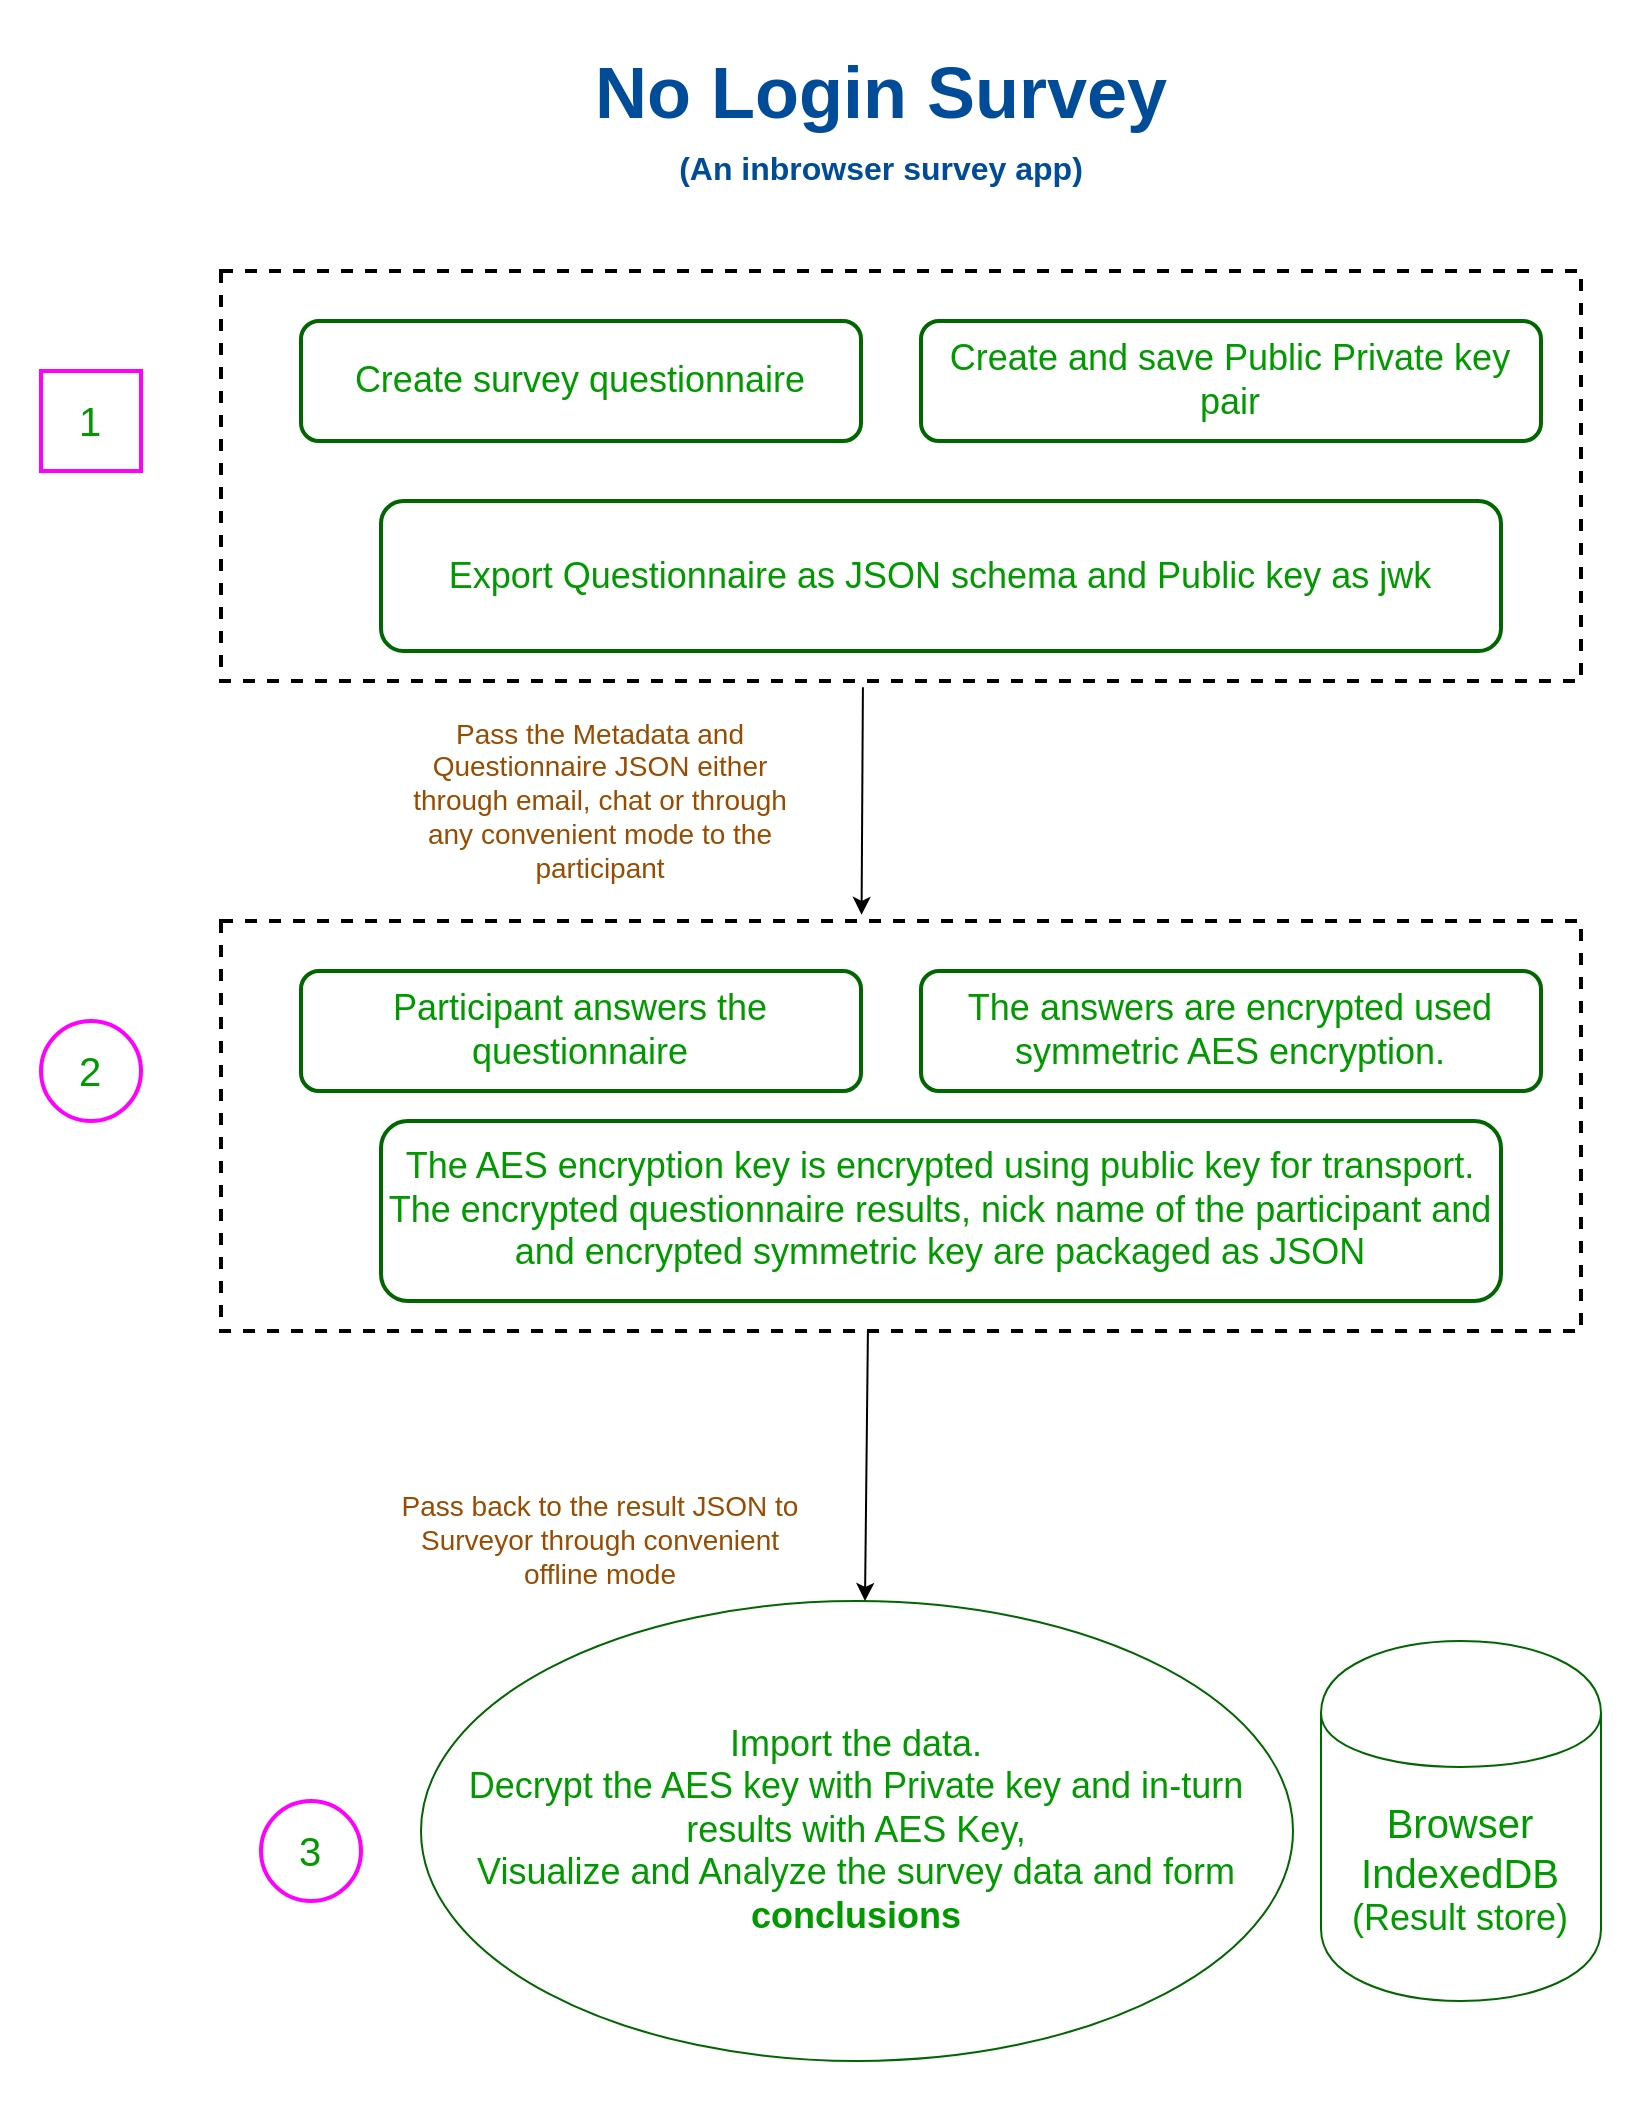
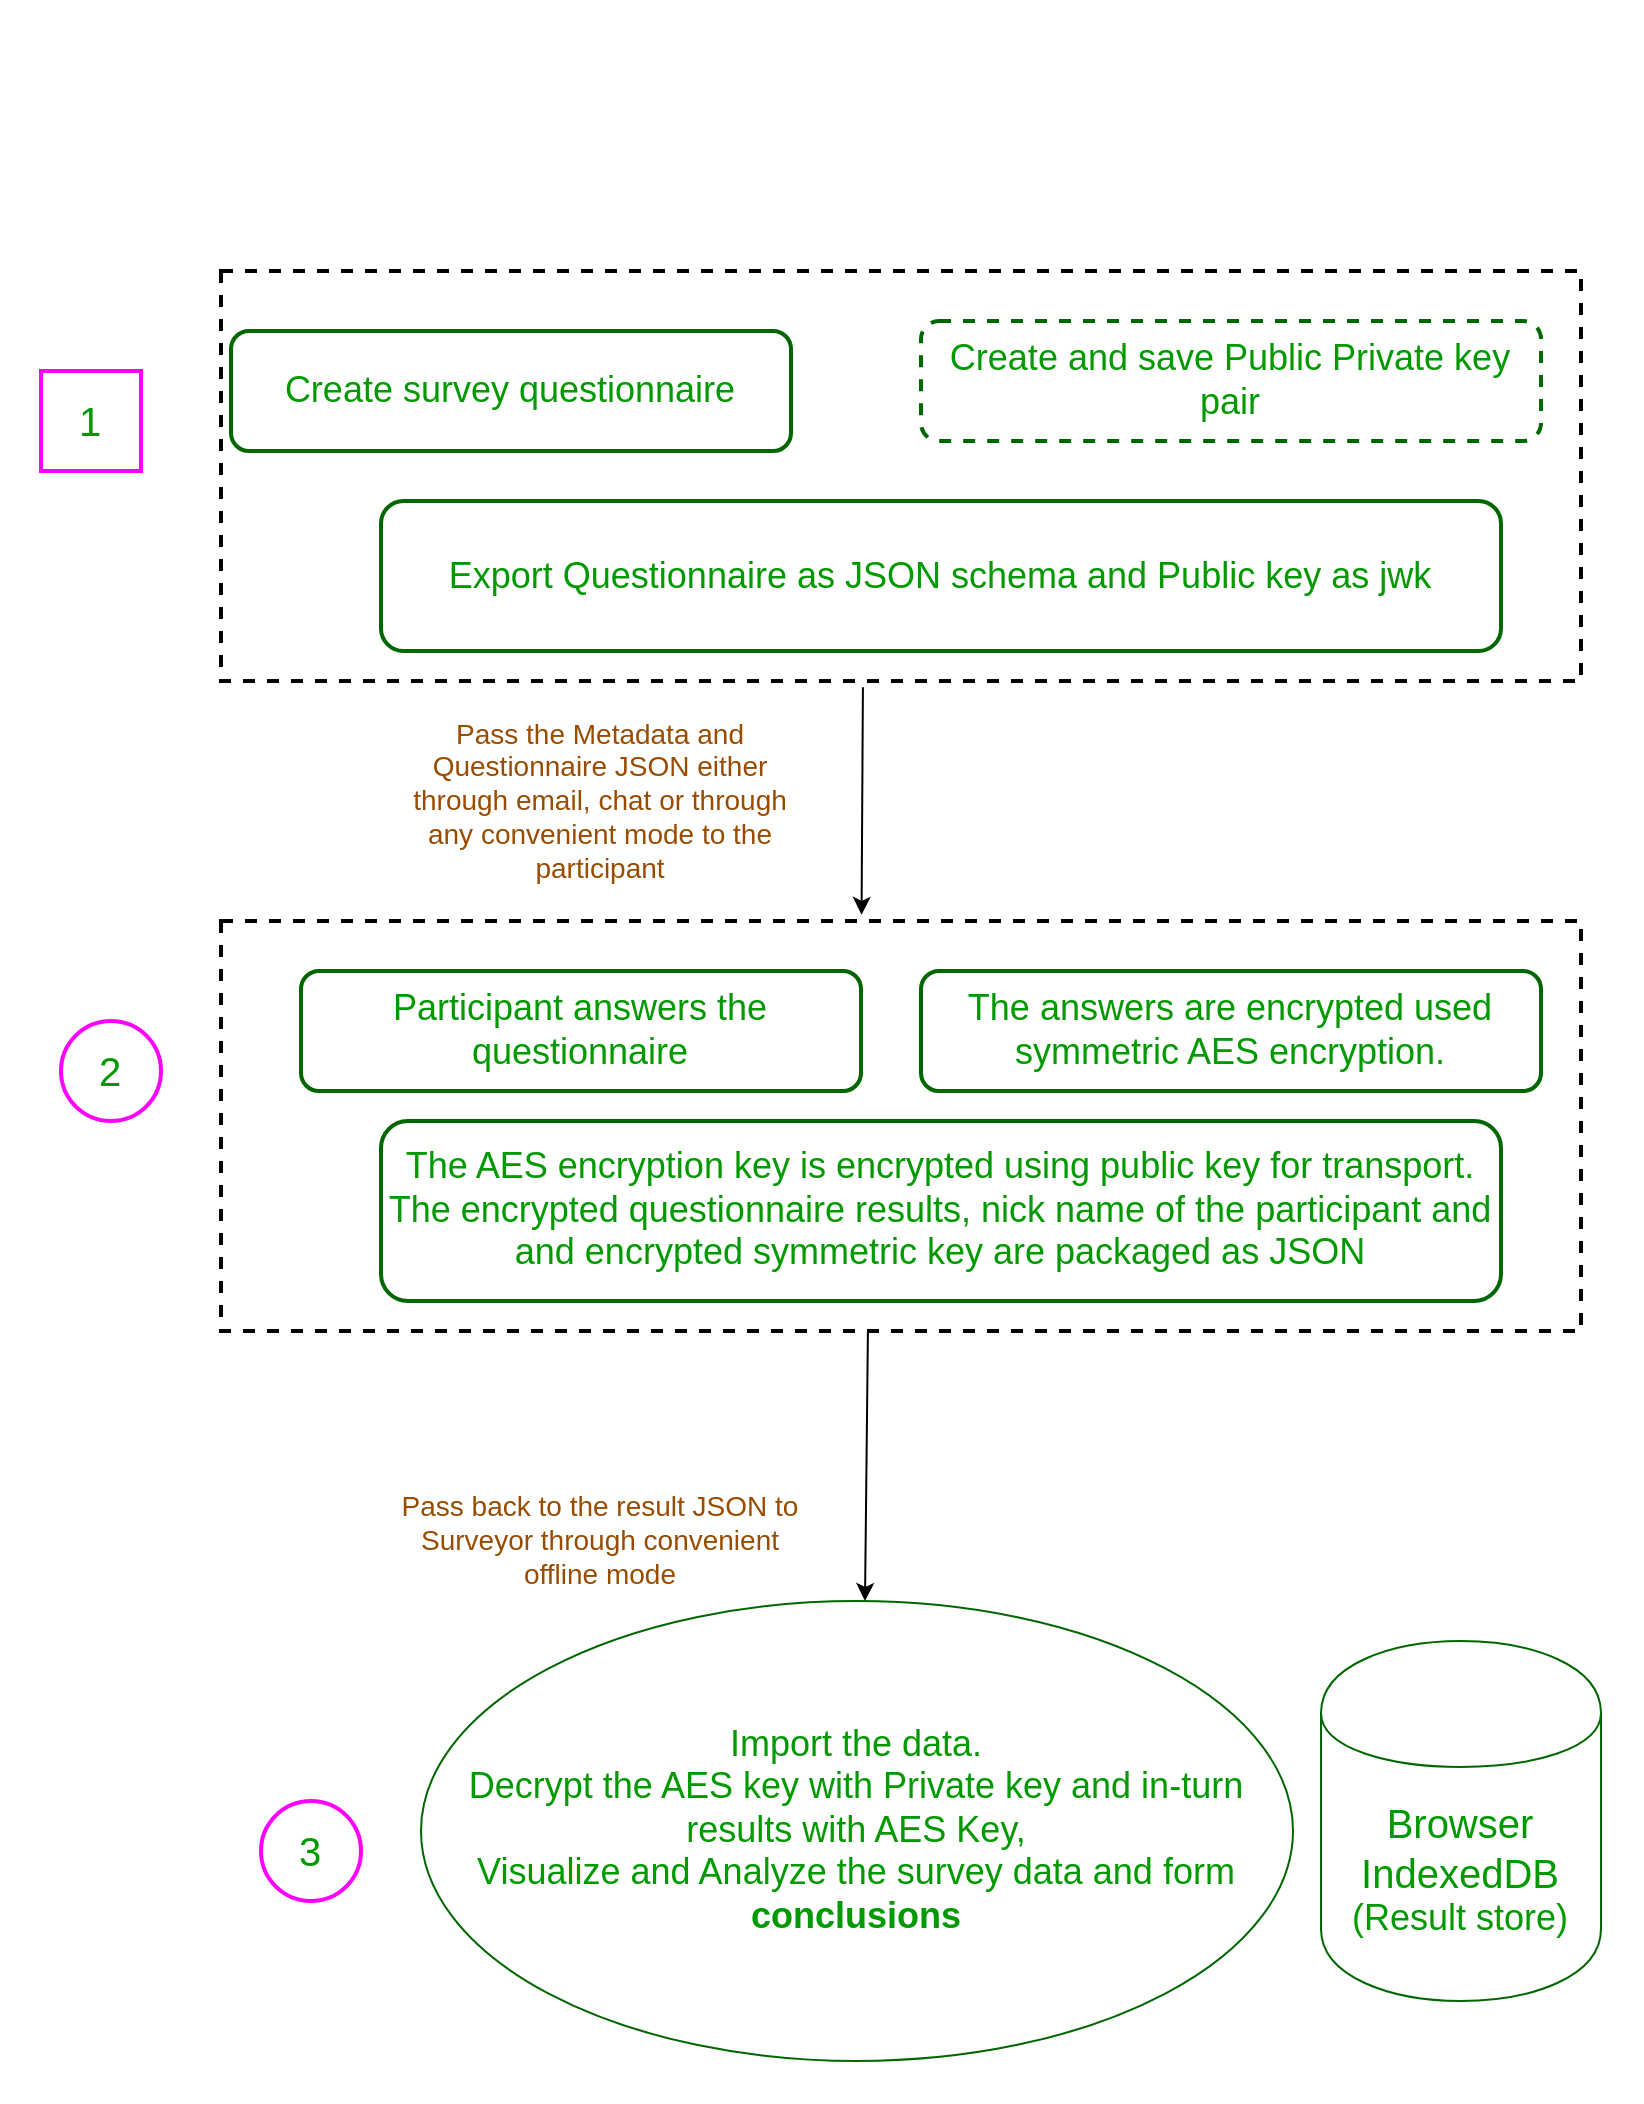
(881, 121) -> none
(581, 381) -> (511, 391)
(1231, 381) -> (1231, 381)
(91, 1071) -> (111, 1071)
